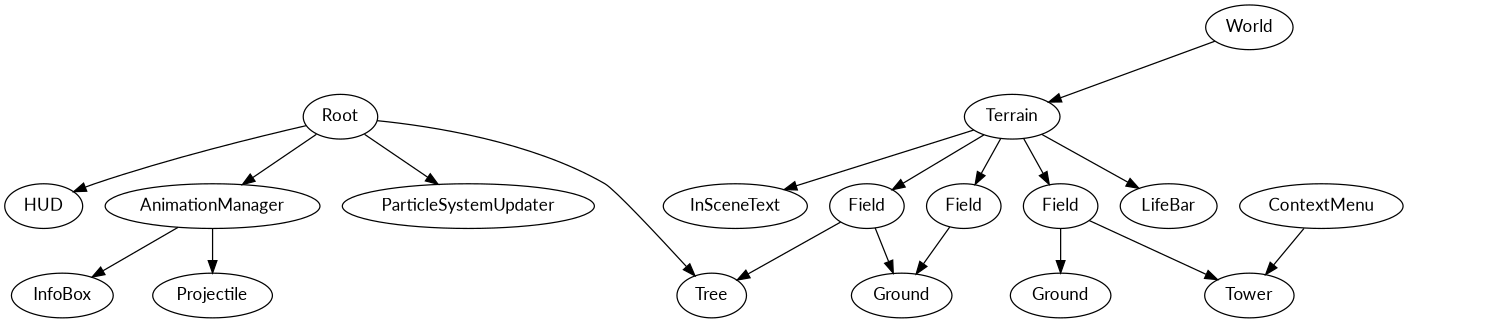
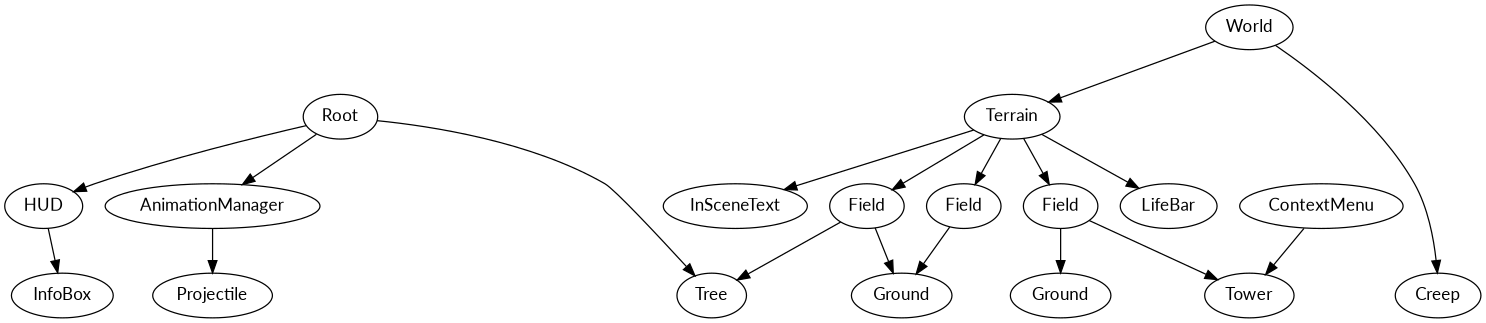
(468, 206) -> none
(141, 249) -> (52, 245)
none -> (1438, 296)
